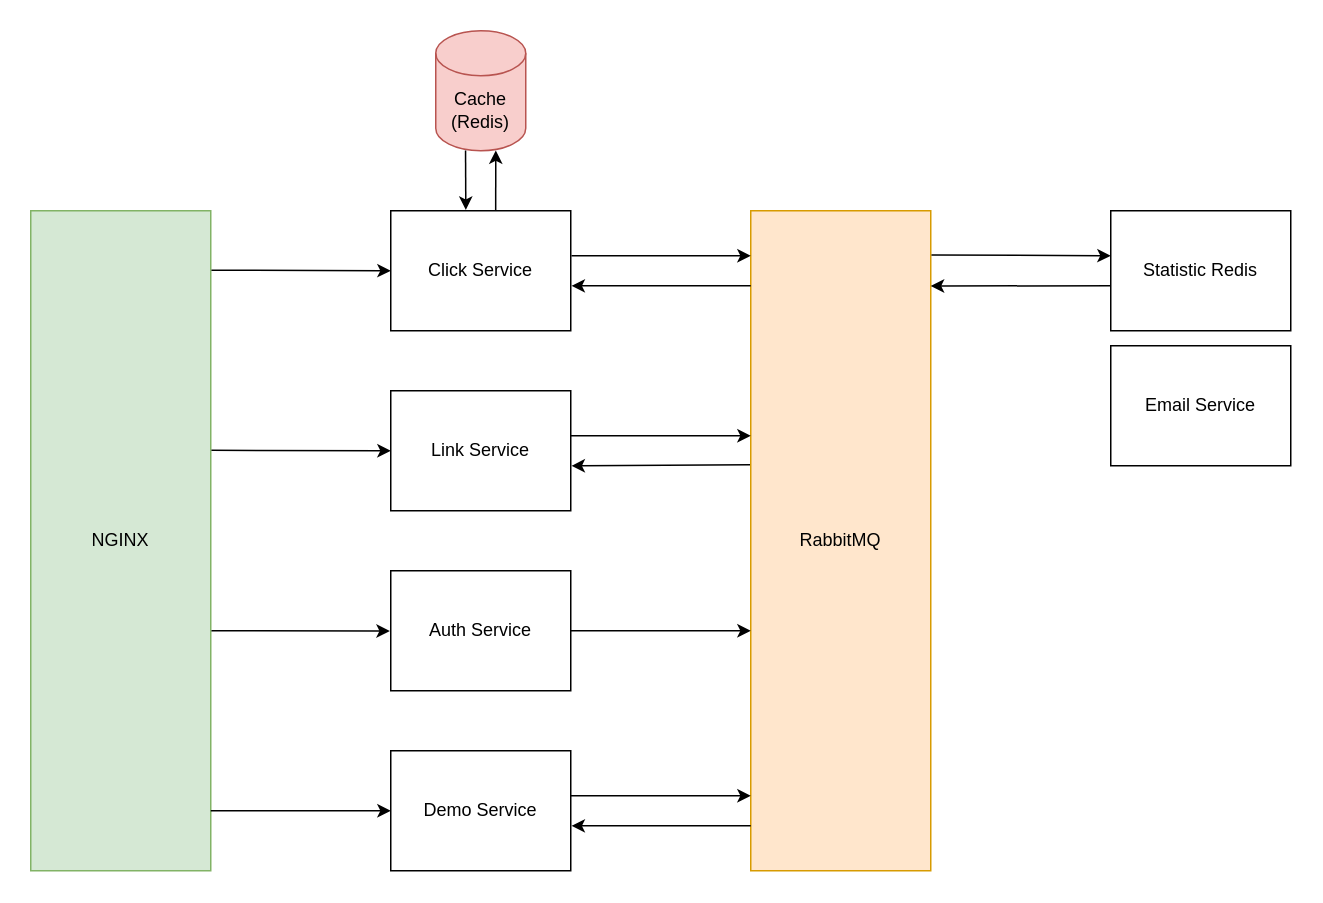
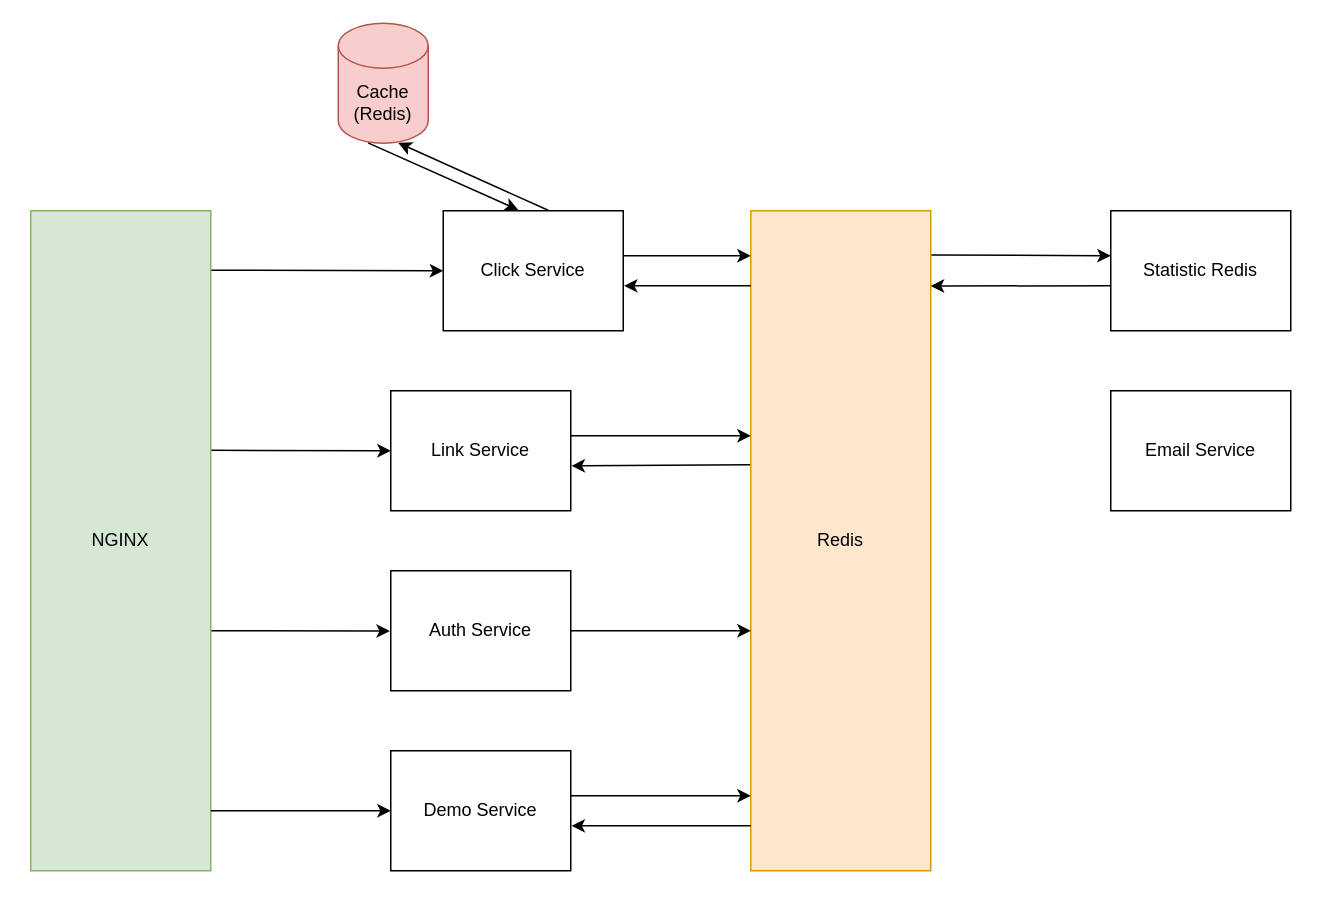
(481, 91) -> (383, 83)
(481, 271) -> (533, 271)
(1201, 406) -> (1201, 451)
(841, 541) -> (841, 541)
